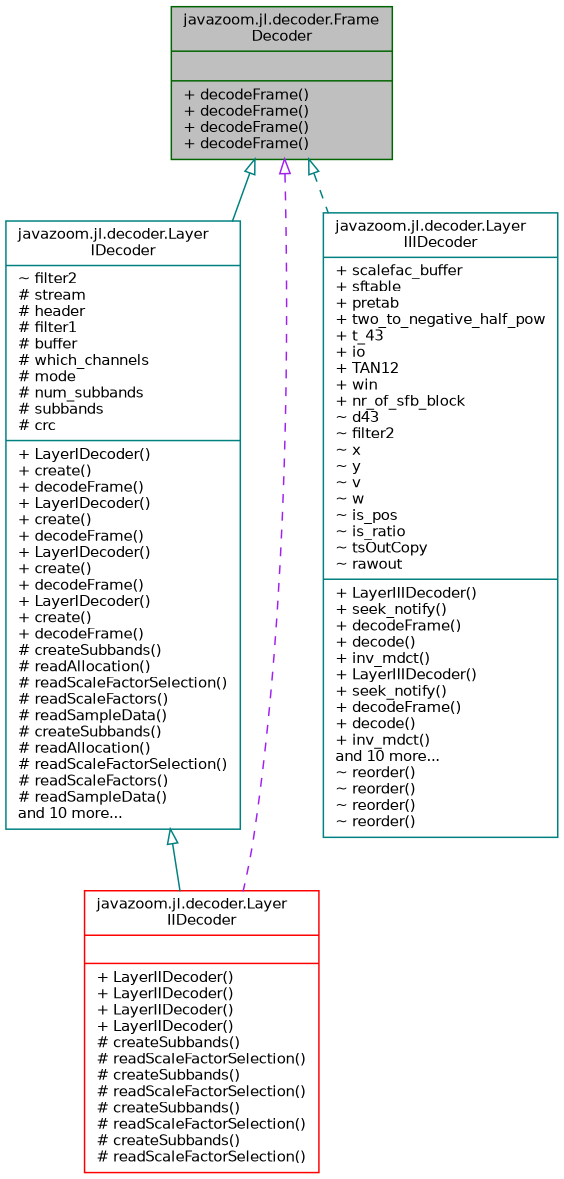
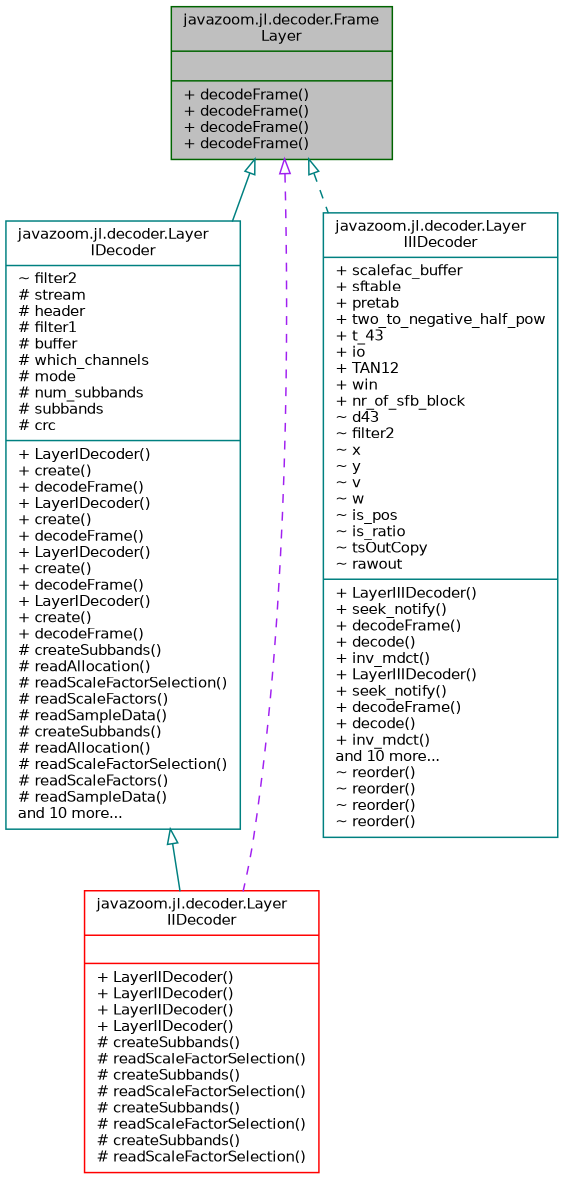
(282, 36) -> (282, 36)
